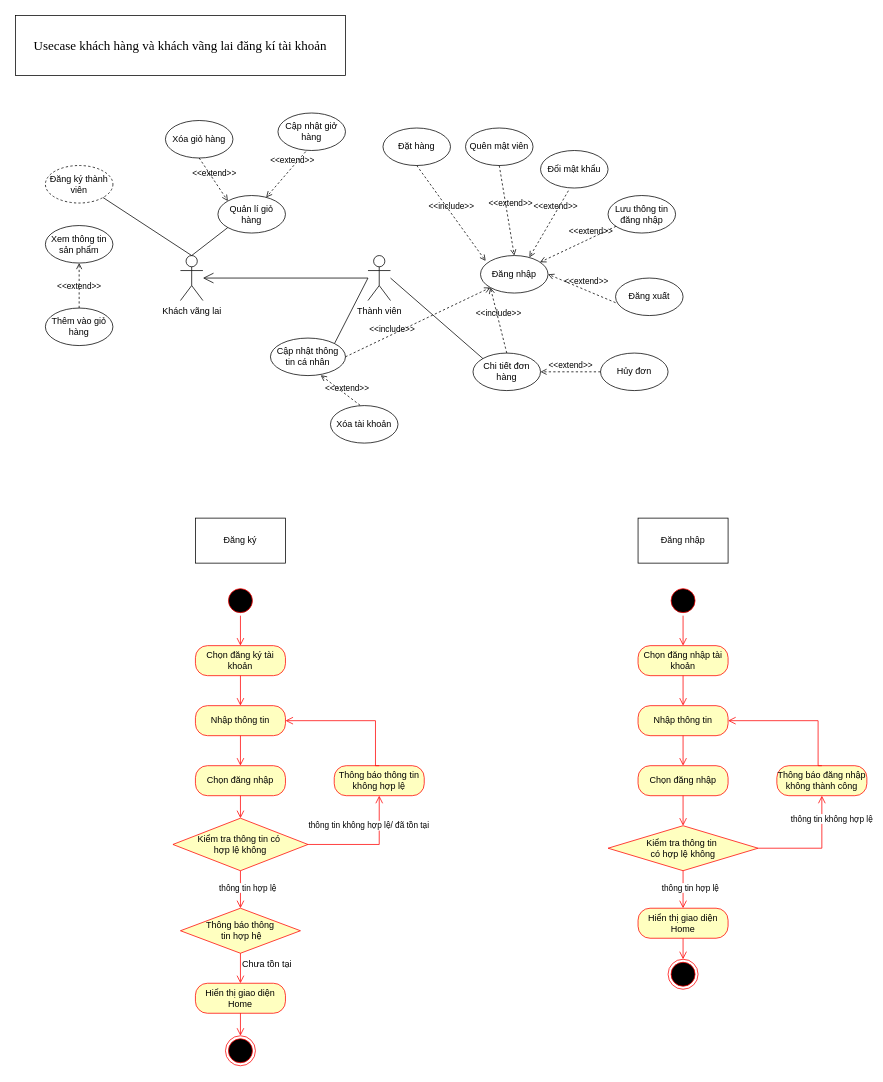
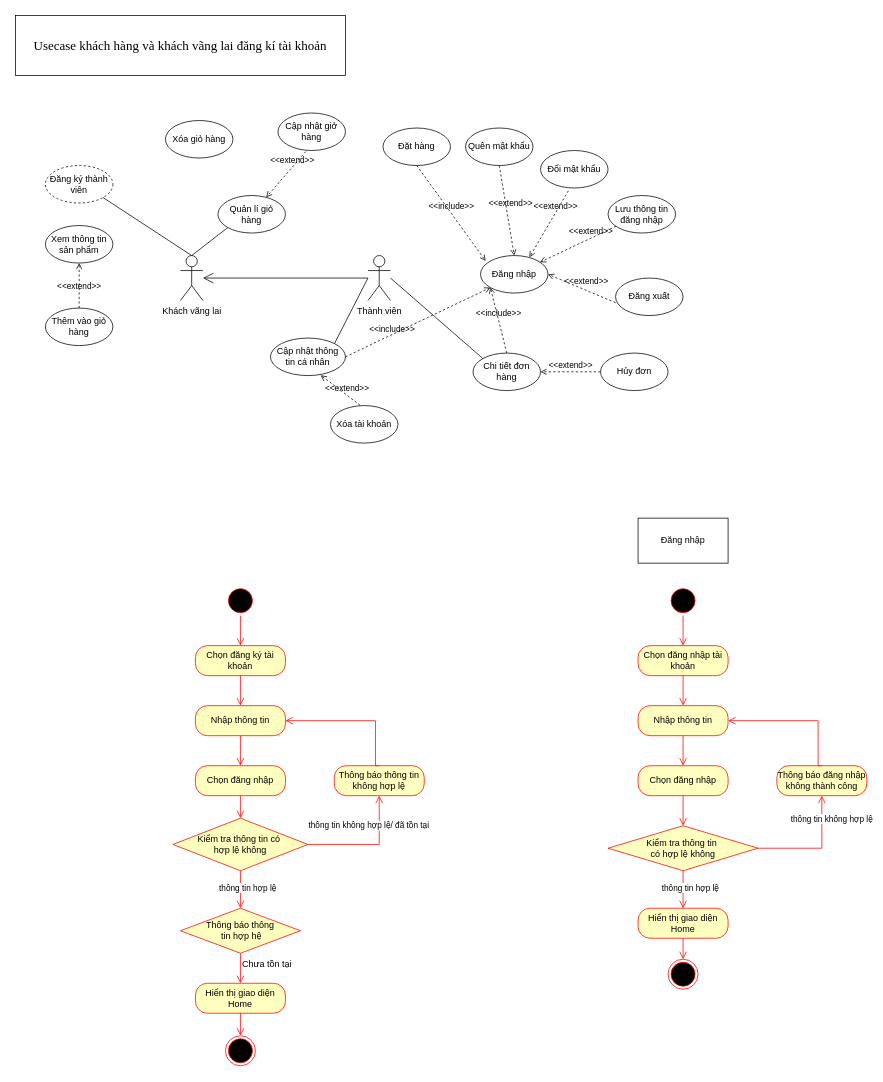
(499, 147) -> (499, 147)
(213, 179) -> none
(240, 540) -> none
